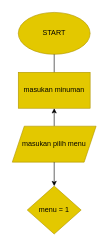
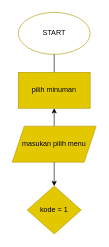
(54, 33) -> (54, 33)
(54, 90) -> (54, 90)
(54, 210) -> (54, 210)
